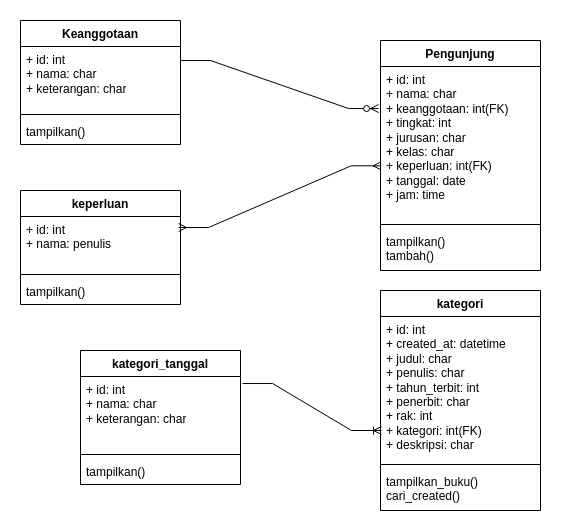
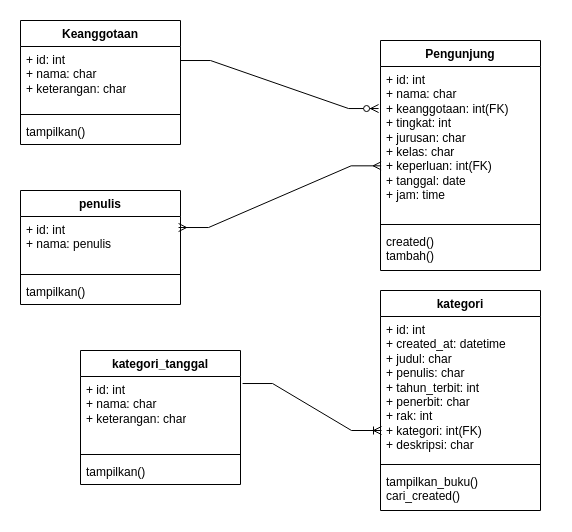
(101, 205) -> (101, 205)
(420, 250) -> (417, 250)
